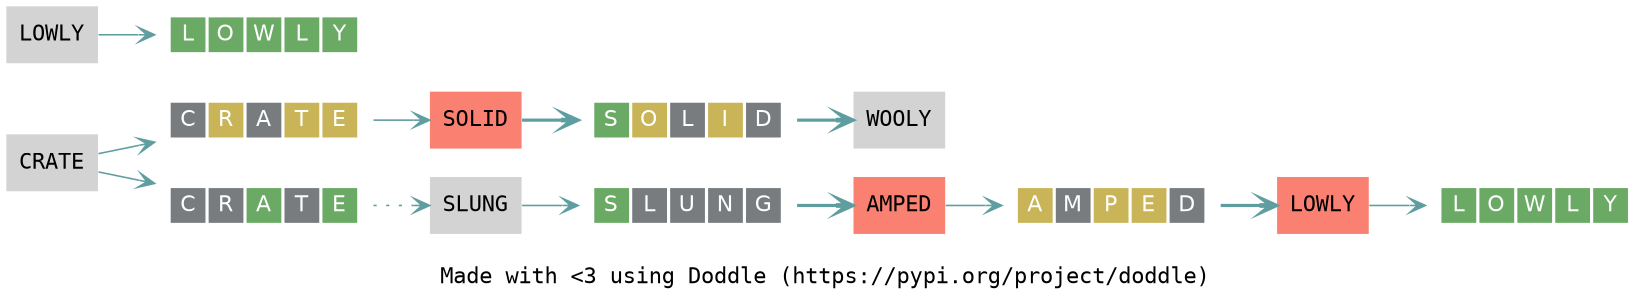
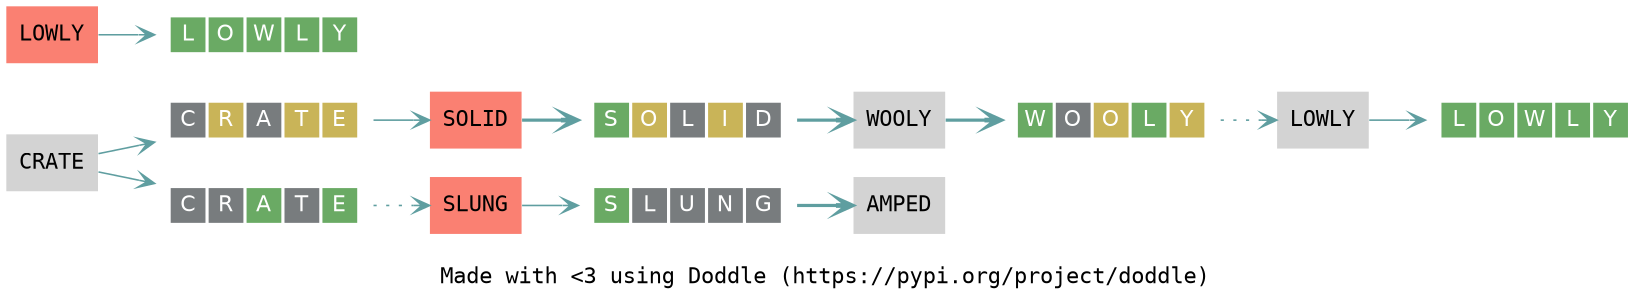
none -> (1111, 120)
(476, 205) -> (476, 205)
(899, 205) -> (899, 205)
(1111, 205) -> none
